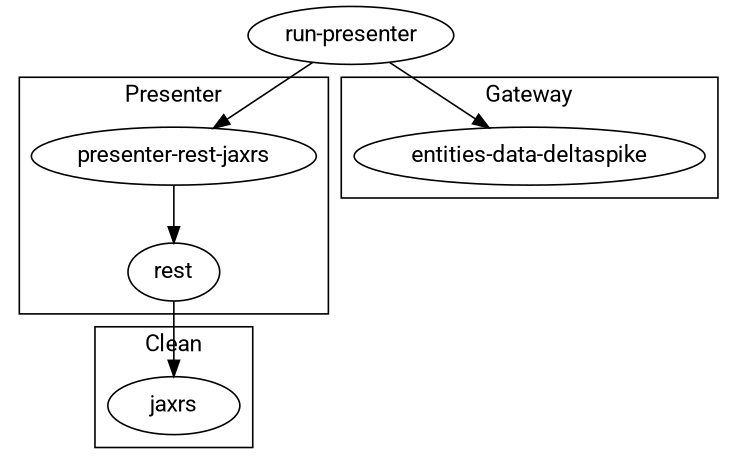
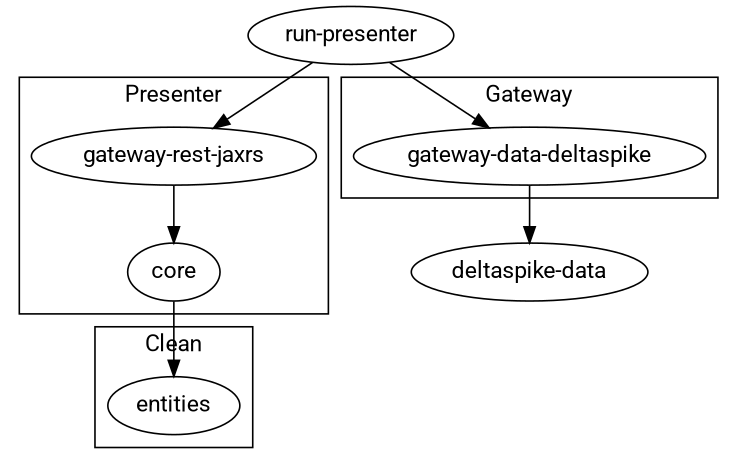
(174, 156) -> (174, 156)
(530, 156) -> (530, 156)
(174, 272) -> (174, 272)
none -> (530, 272)
(174, 406) -> (174, 406)
